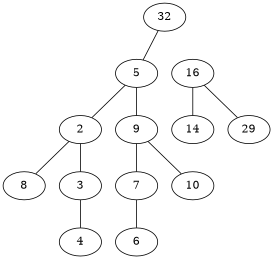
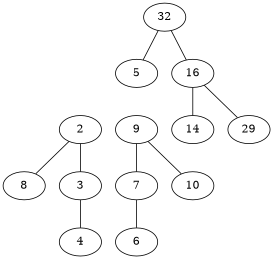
none -> (179, 45)
(109, 101) -> none
(137, 102) -> none
